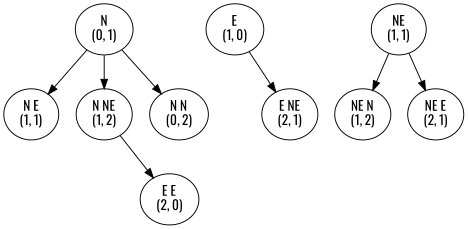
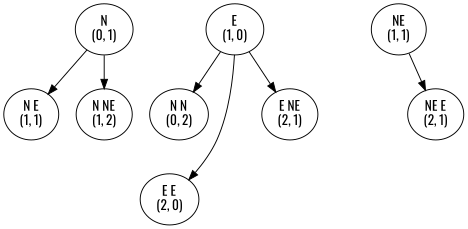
(138, 68) -> (210, 68)
(363, 114) -> none
(134, 153) -> (225, 117)
